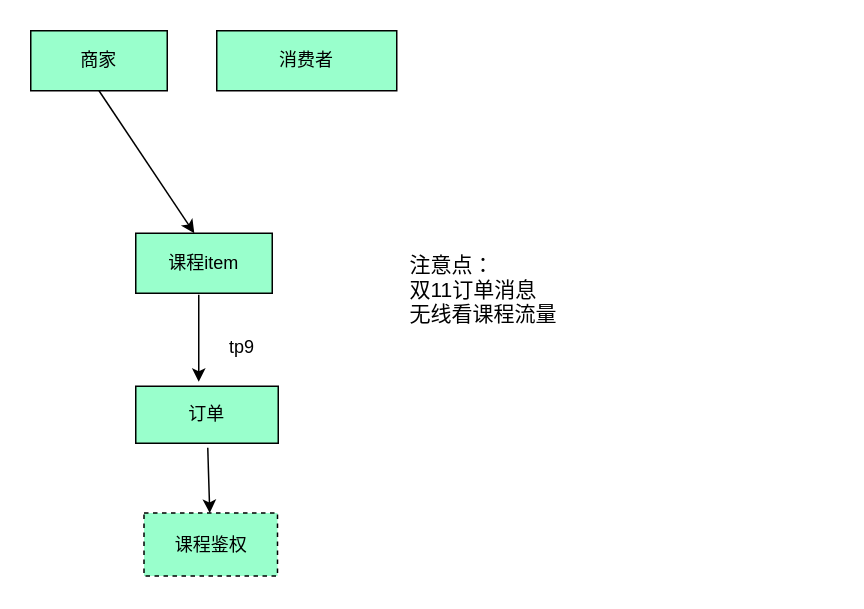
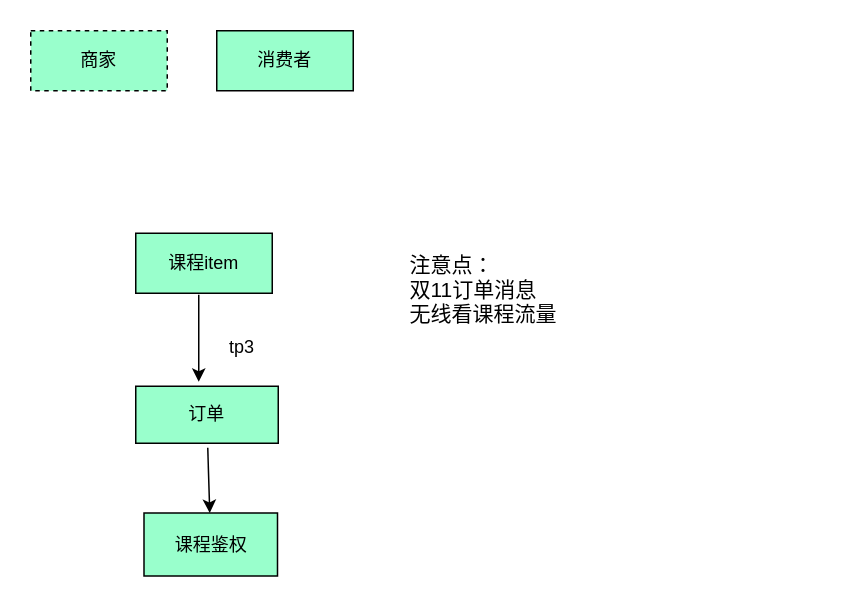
(99, 61) -> (99, 61)
(307, 61) -> (285, 61)
(144, 158) -> none
(242, 347) -> (242, 347)
(211, 545) -> (211, 545)
